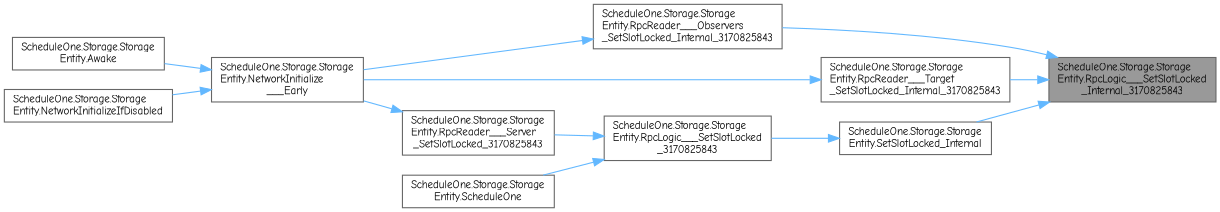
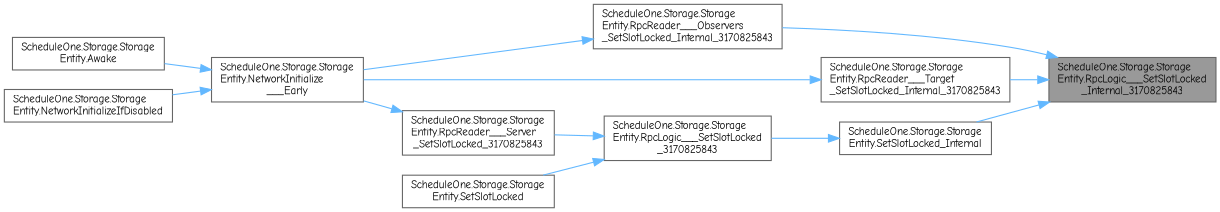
(478, 191) -> (478, 191)
